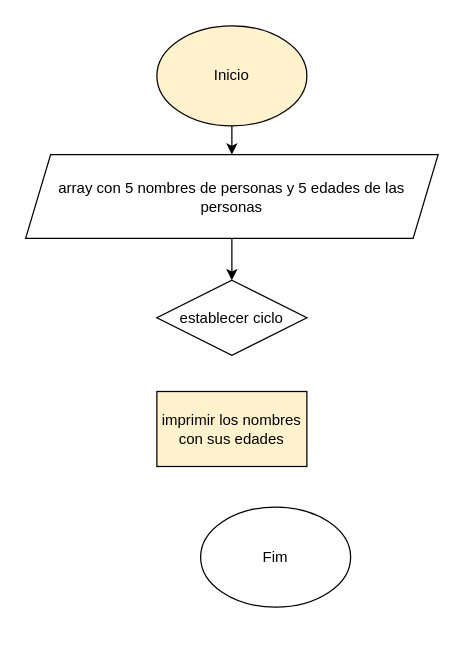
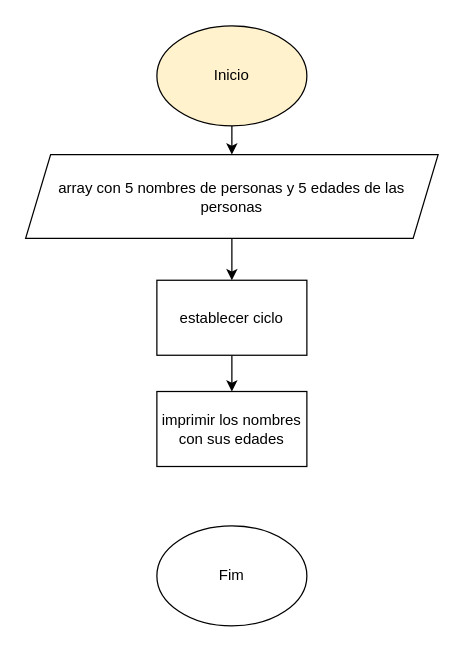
(232, 318) -> (232, 318)
none -> (232, 378)
(232, 429) -> (232, 429)
(276, 557) -> (232, 576)
